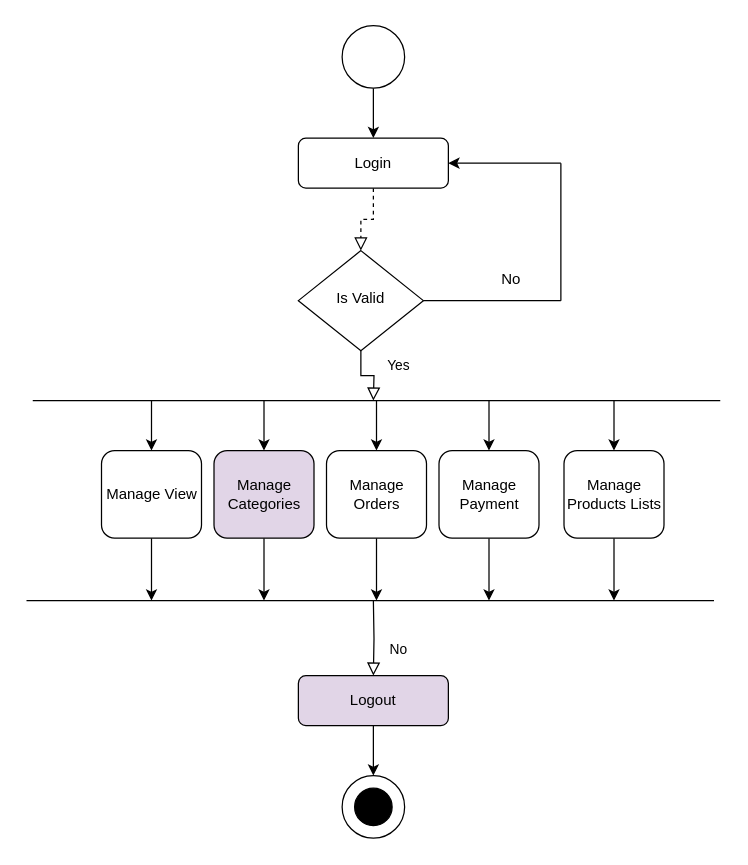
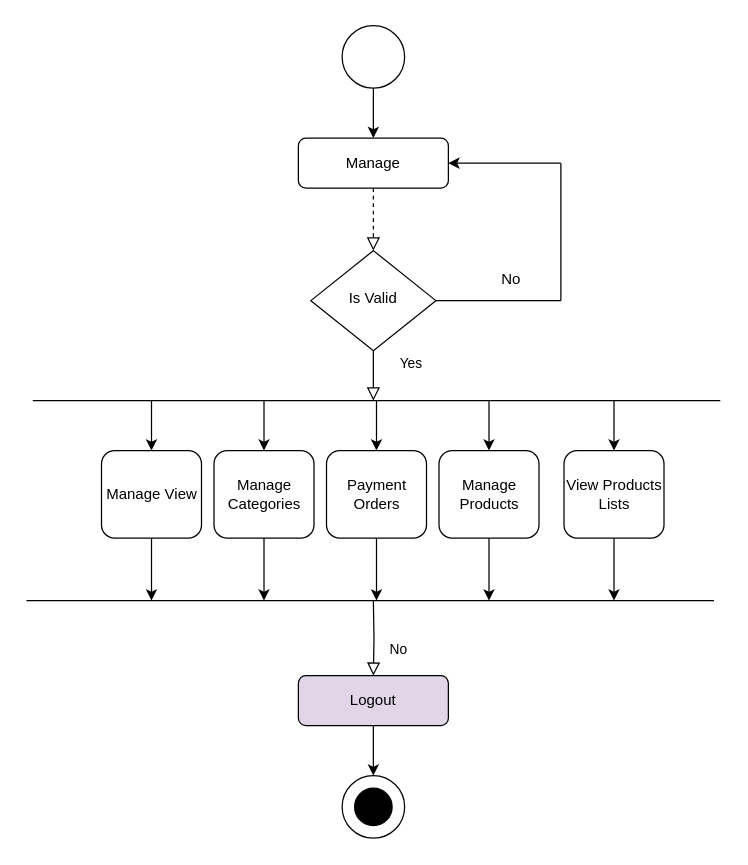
(373, 163) -> (373, 163)
(361, 301) -> (373, 301)
(264, 494) -> (264, 494)
(377, 494) -> (377, 494)
(489, 494) -> (489, 494)
(614, 494) -> (614, 494)
